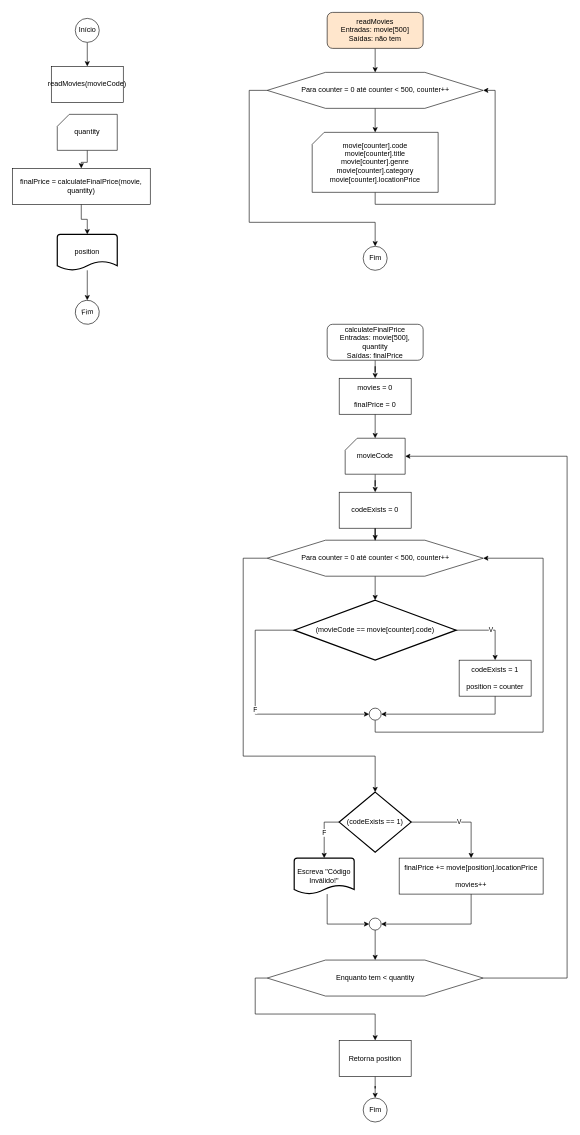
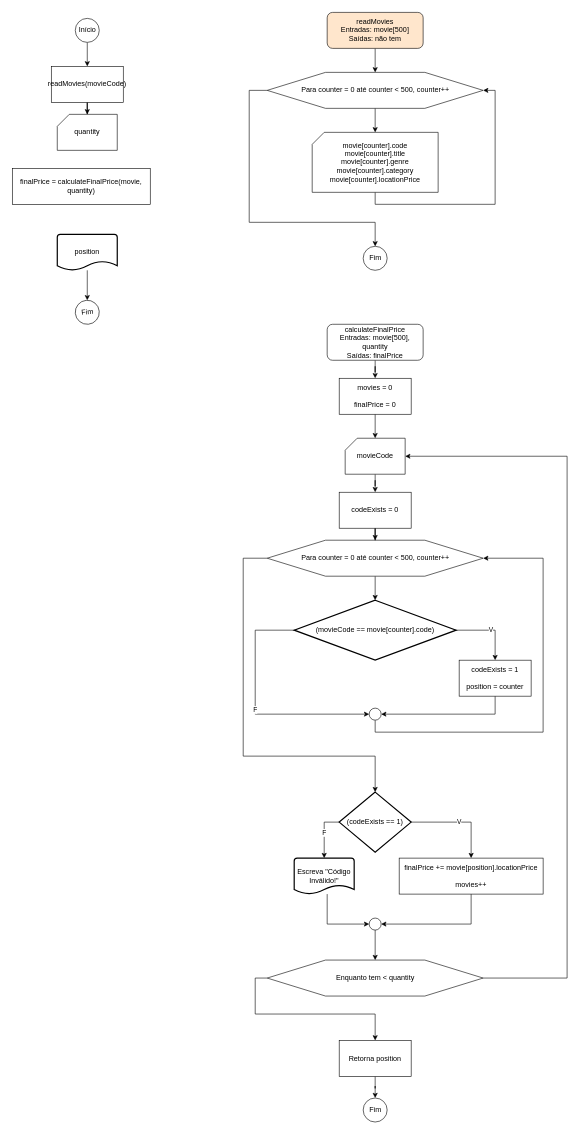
none -> (87, 110)
(84, 162) -> none
(87, 221) -> none
